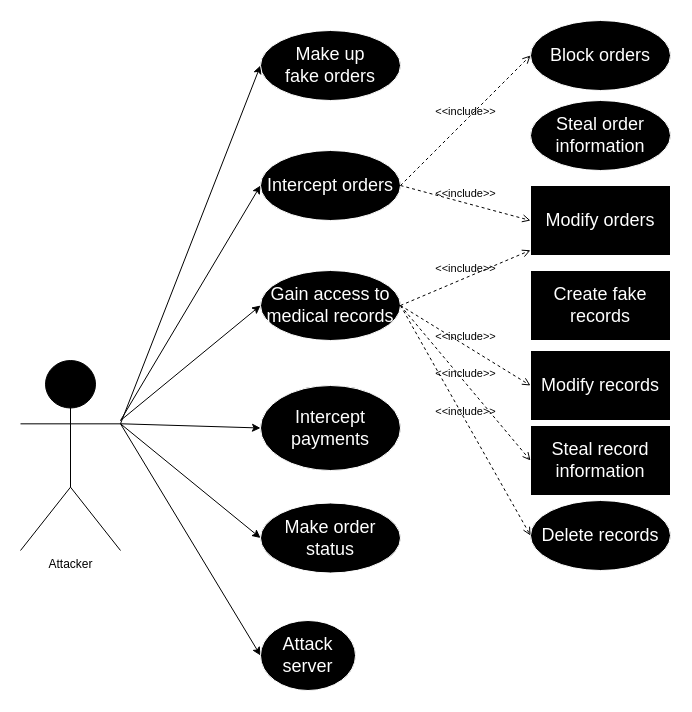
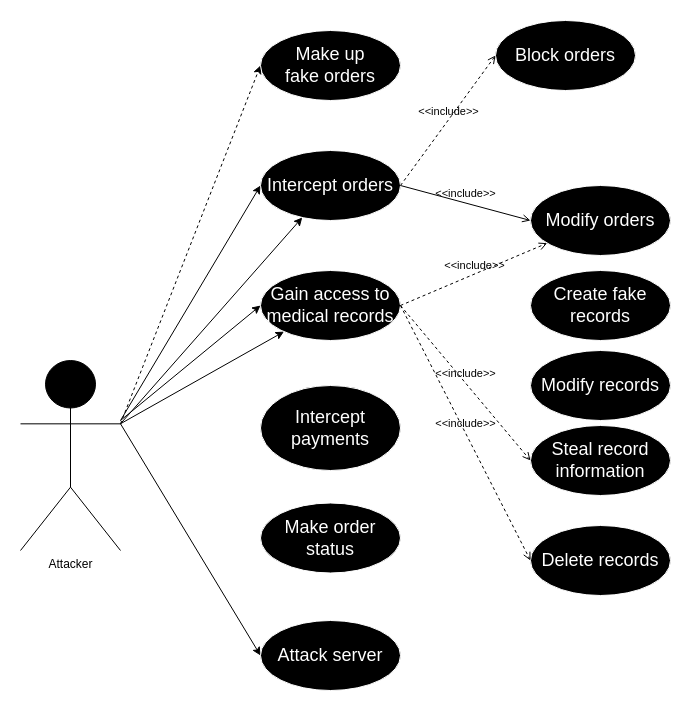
(601, 56) -> (566, 56)
(601, 136) -> none
(465, 203) -> (465, 203)
(601, 221) -> (601, 221)
(194, 236) -> (194, 236)
(601, 306) -> (601, 306)
(466, 346) -> none
(601, 386) -> (601, 386)
(189, 426) -> (201, 379)
(601, 461) -> (601, 461)
(190, 480) -> (219, 312)
(601, 536) -> (601, 561)
(308, 656) -> (331, 656)
